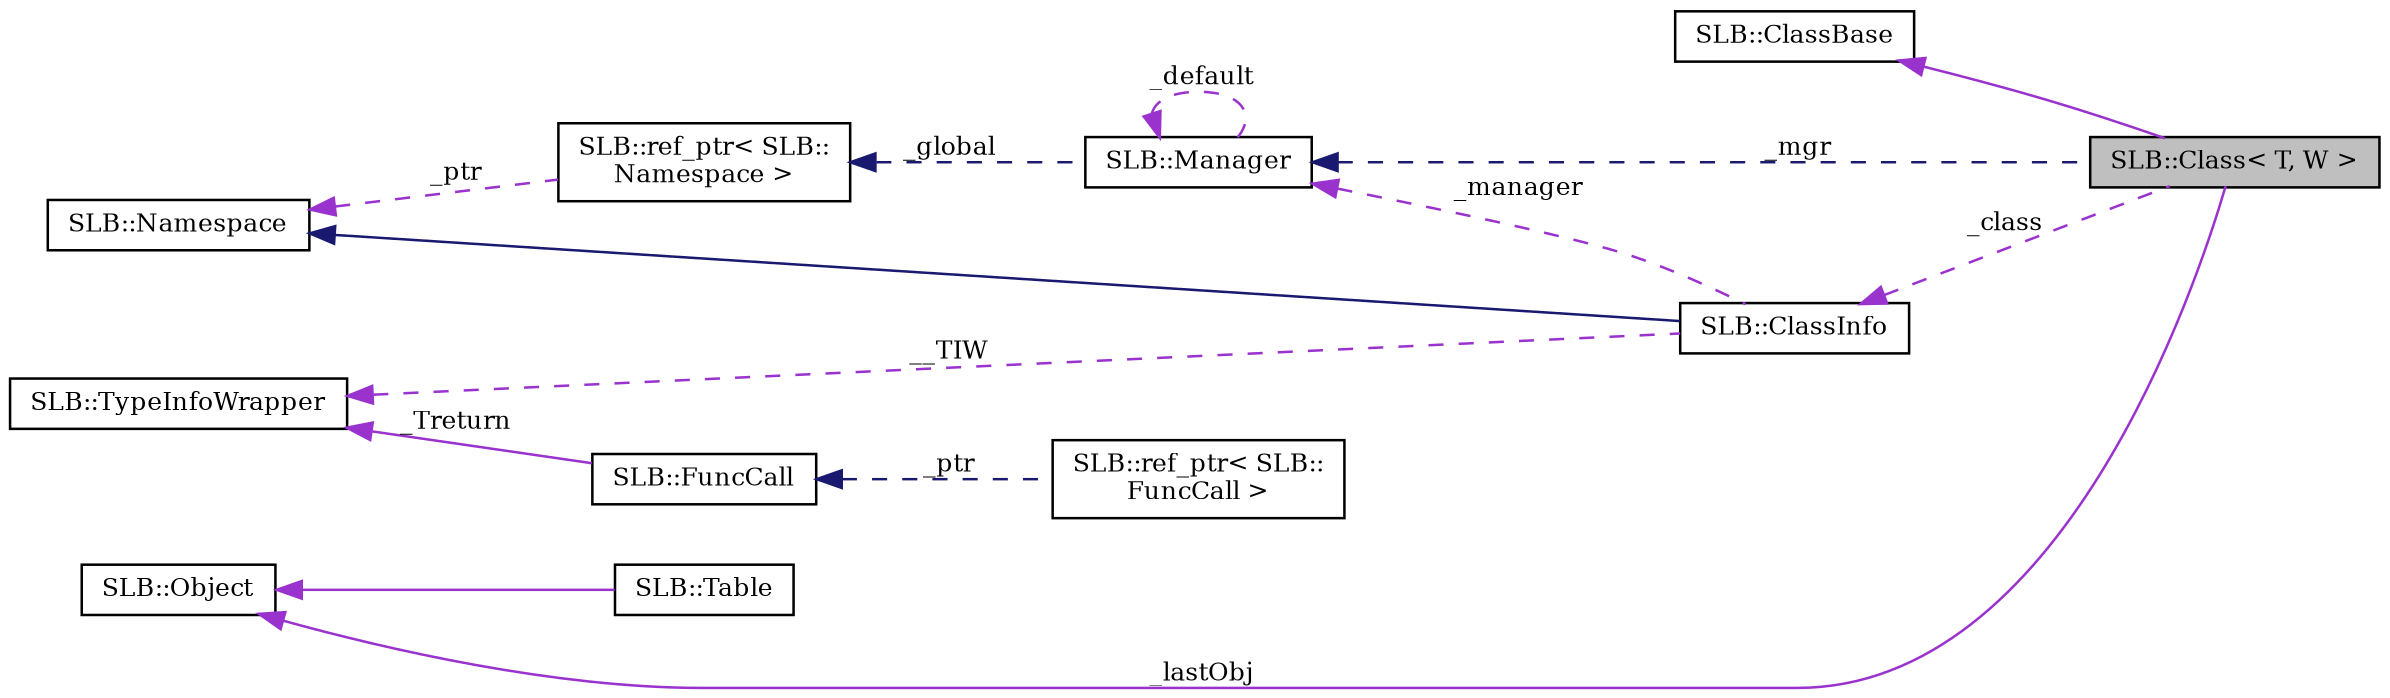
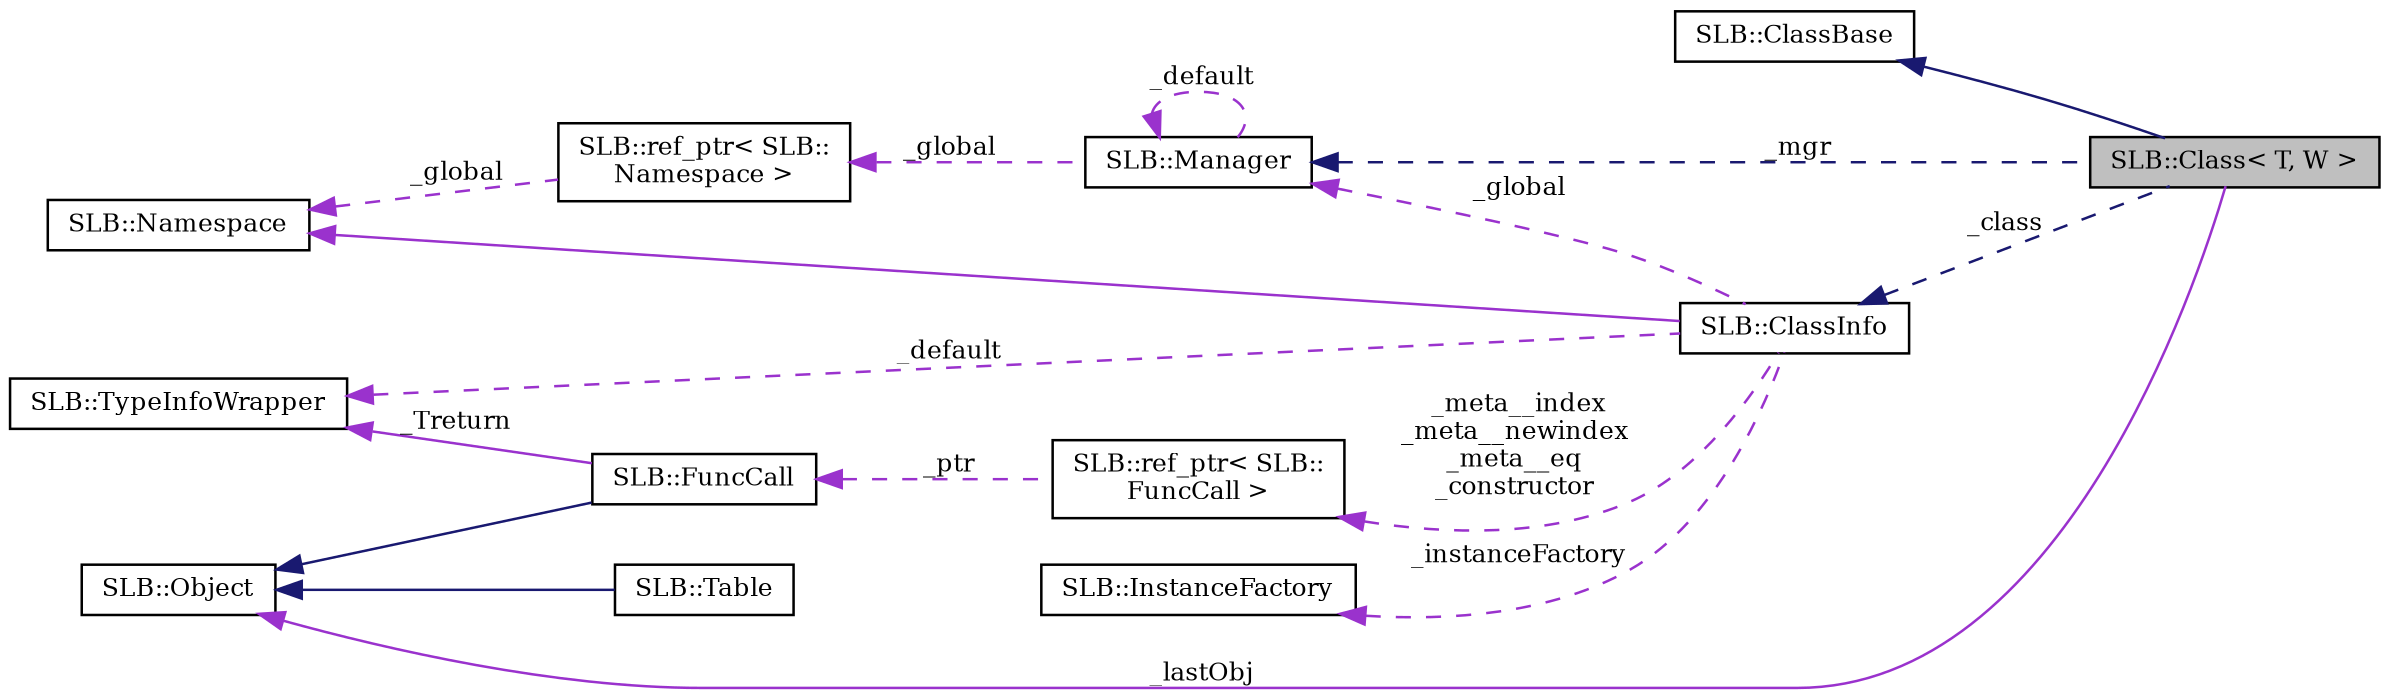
(2045, 99) -> (2045, 99)
(981, 162) -> (981, 162)
(453, 174) -> (453, 174)
(1515, 189) -> (1515, 189)
(2027, 241) -> (2027, 241)
(1007, 278) -> (1007, 278)
(946, 352) -> (946, 352)
(947, 479) -> (947, 479)
none -> (1603, 512)
none -> (447, 533)
(459, 590) -> (459, 590)
none -> (1199, 590)
